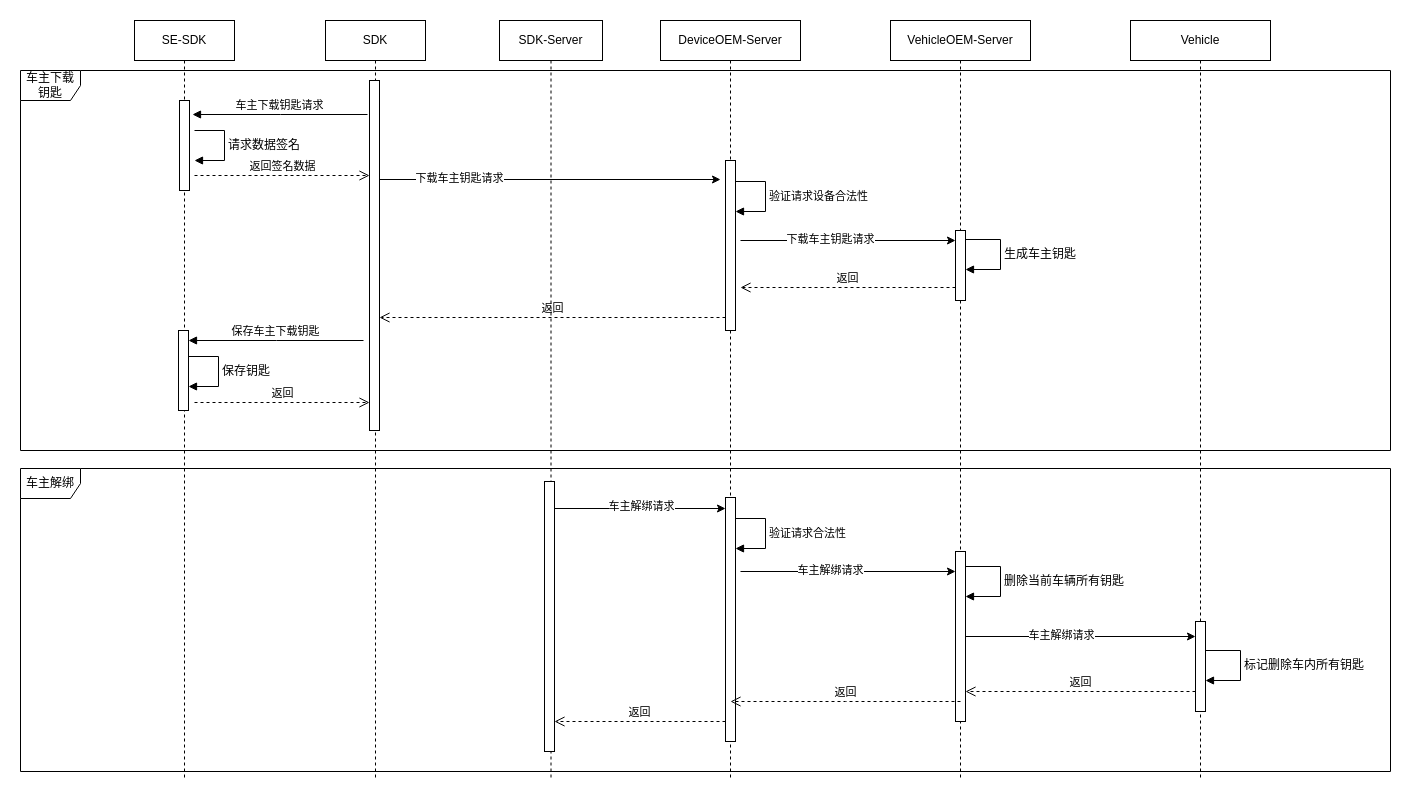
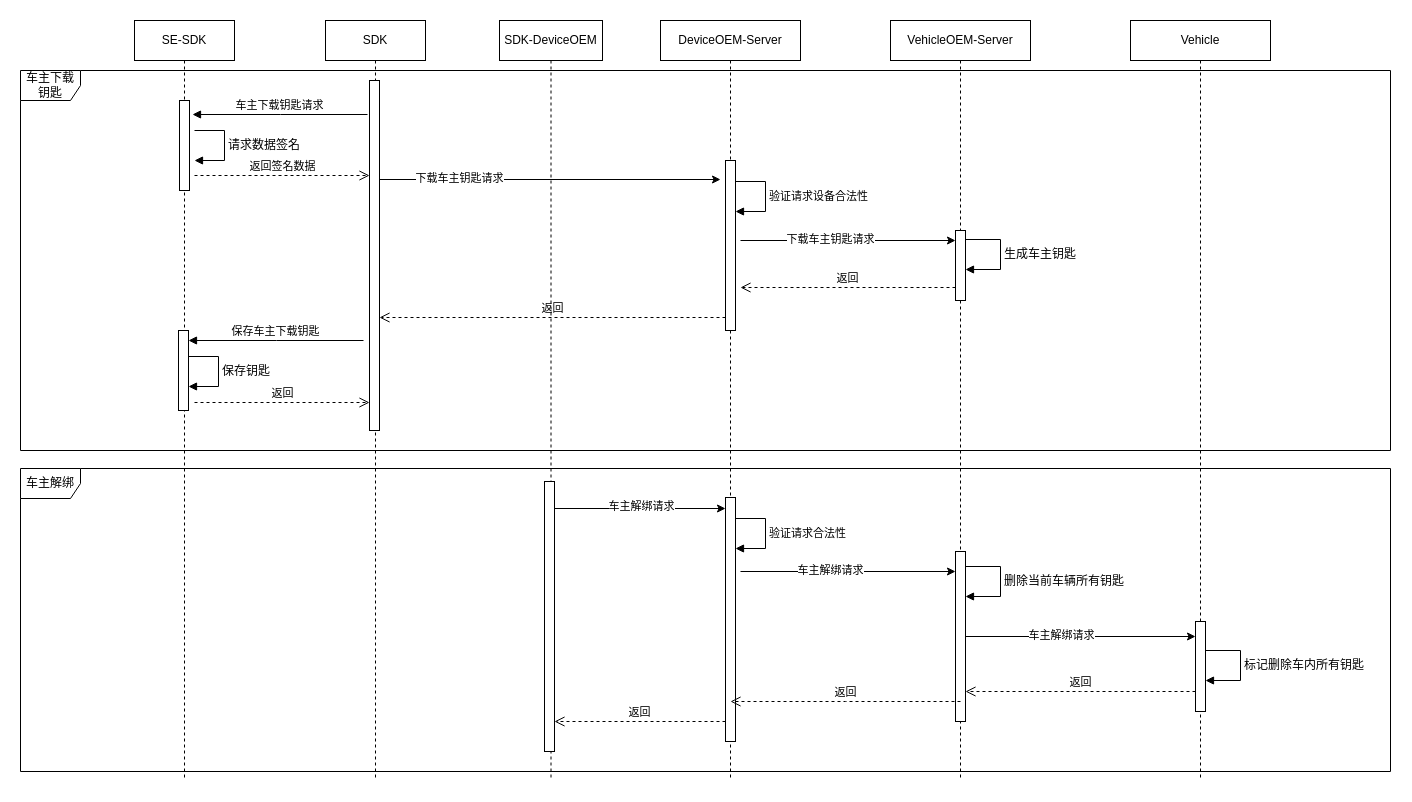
(551, 41) -> (551, 41)
